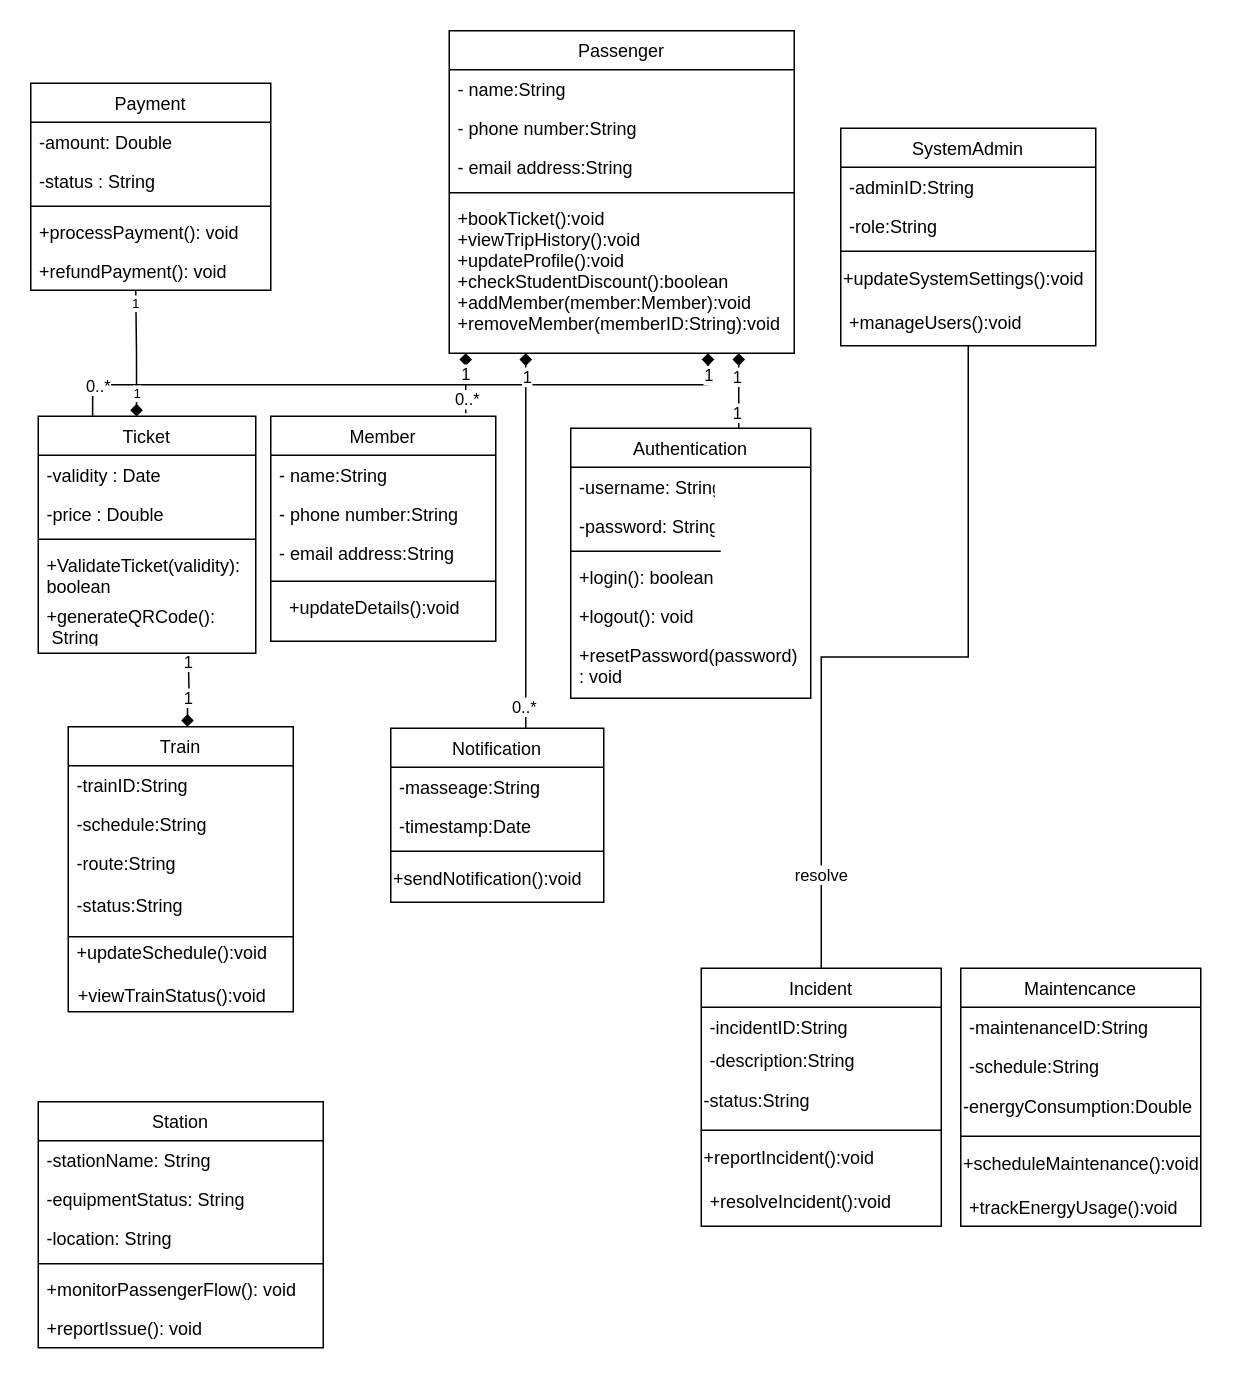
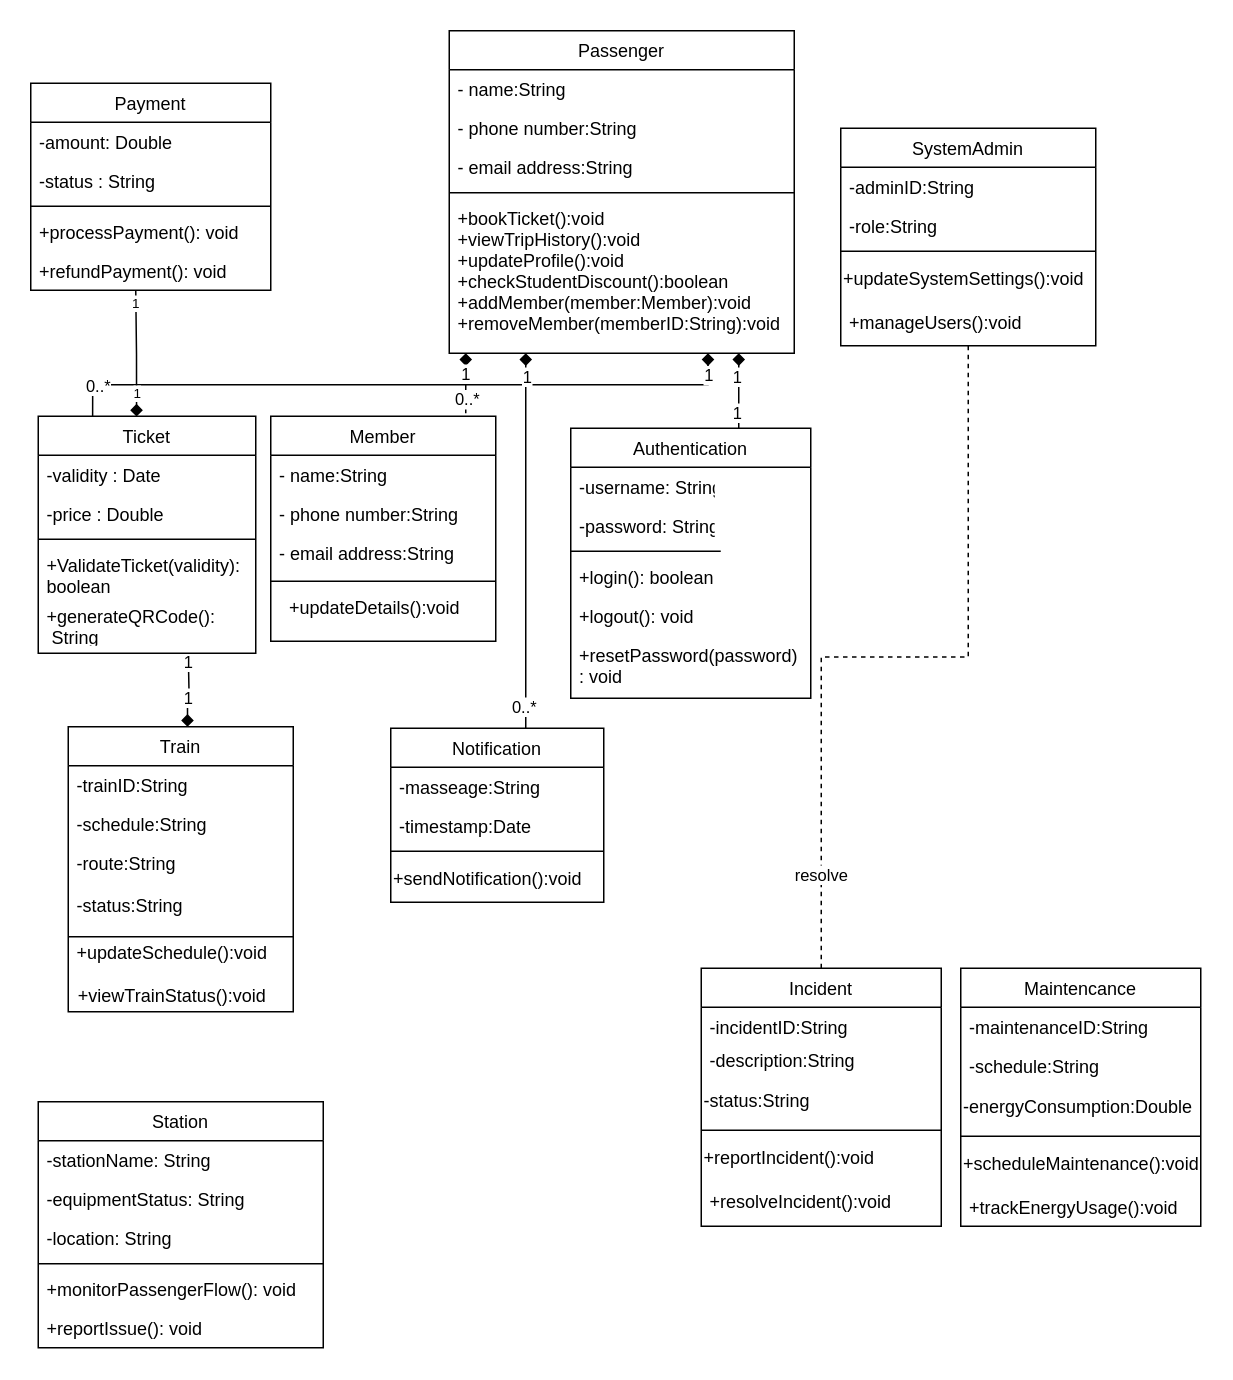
(945, 657) -> (945, 657)
